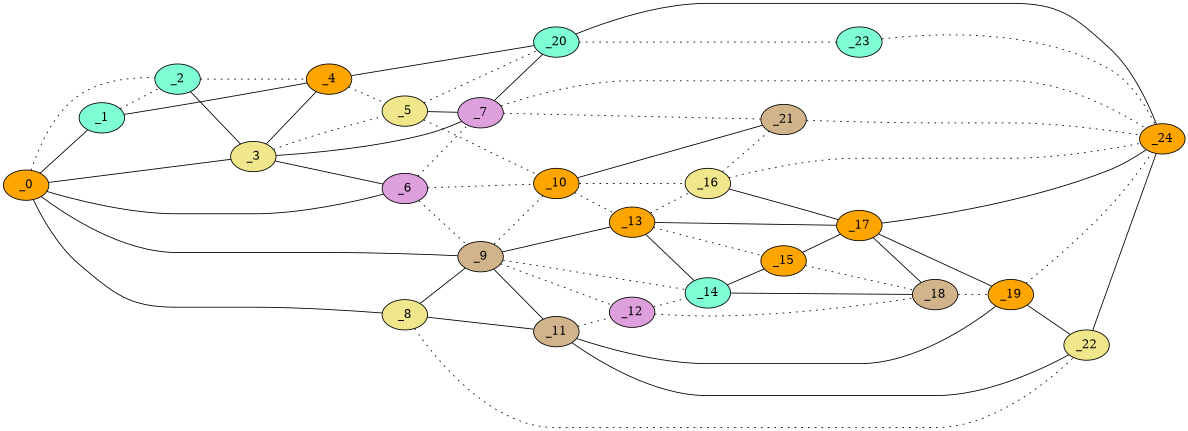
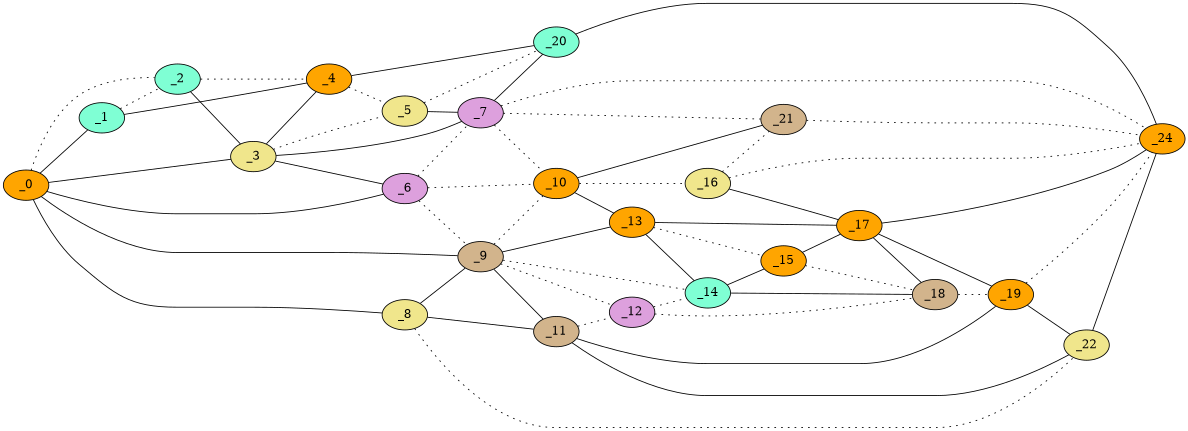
(859, 42) -> none
(481, 147) -> (519, 148)
(594, 203) -> (594, 203)
(670, 203) -> none
